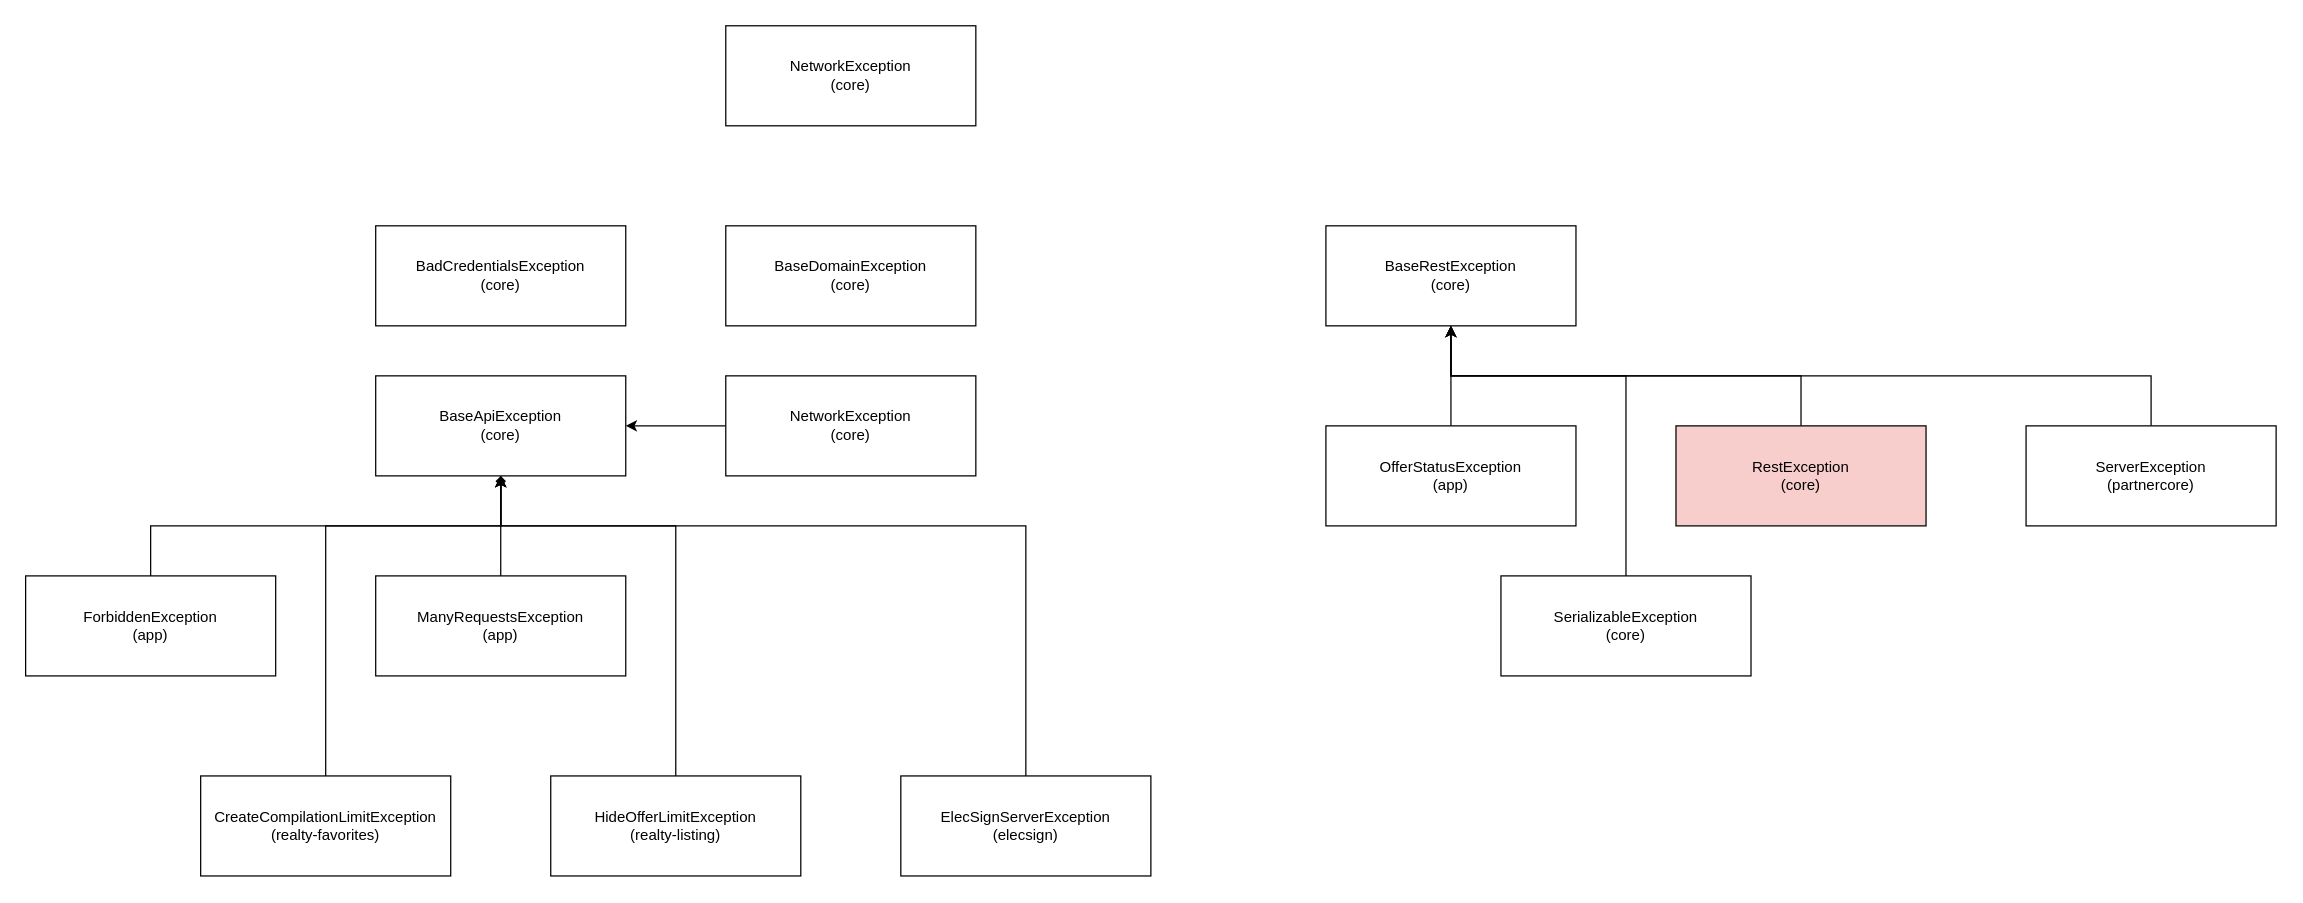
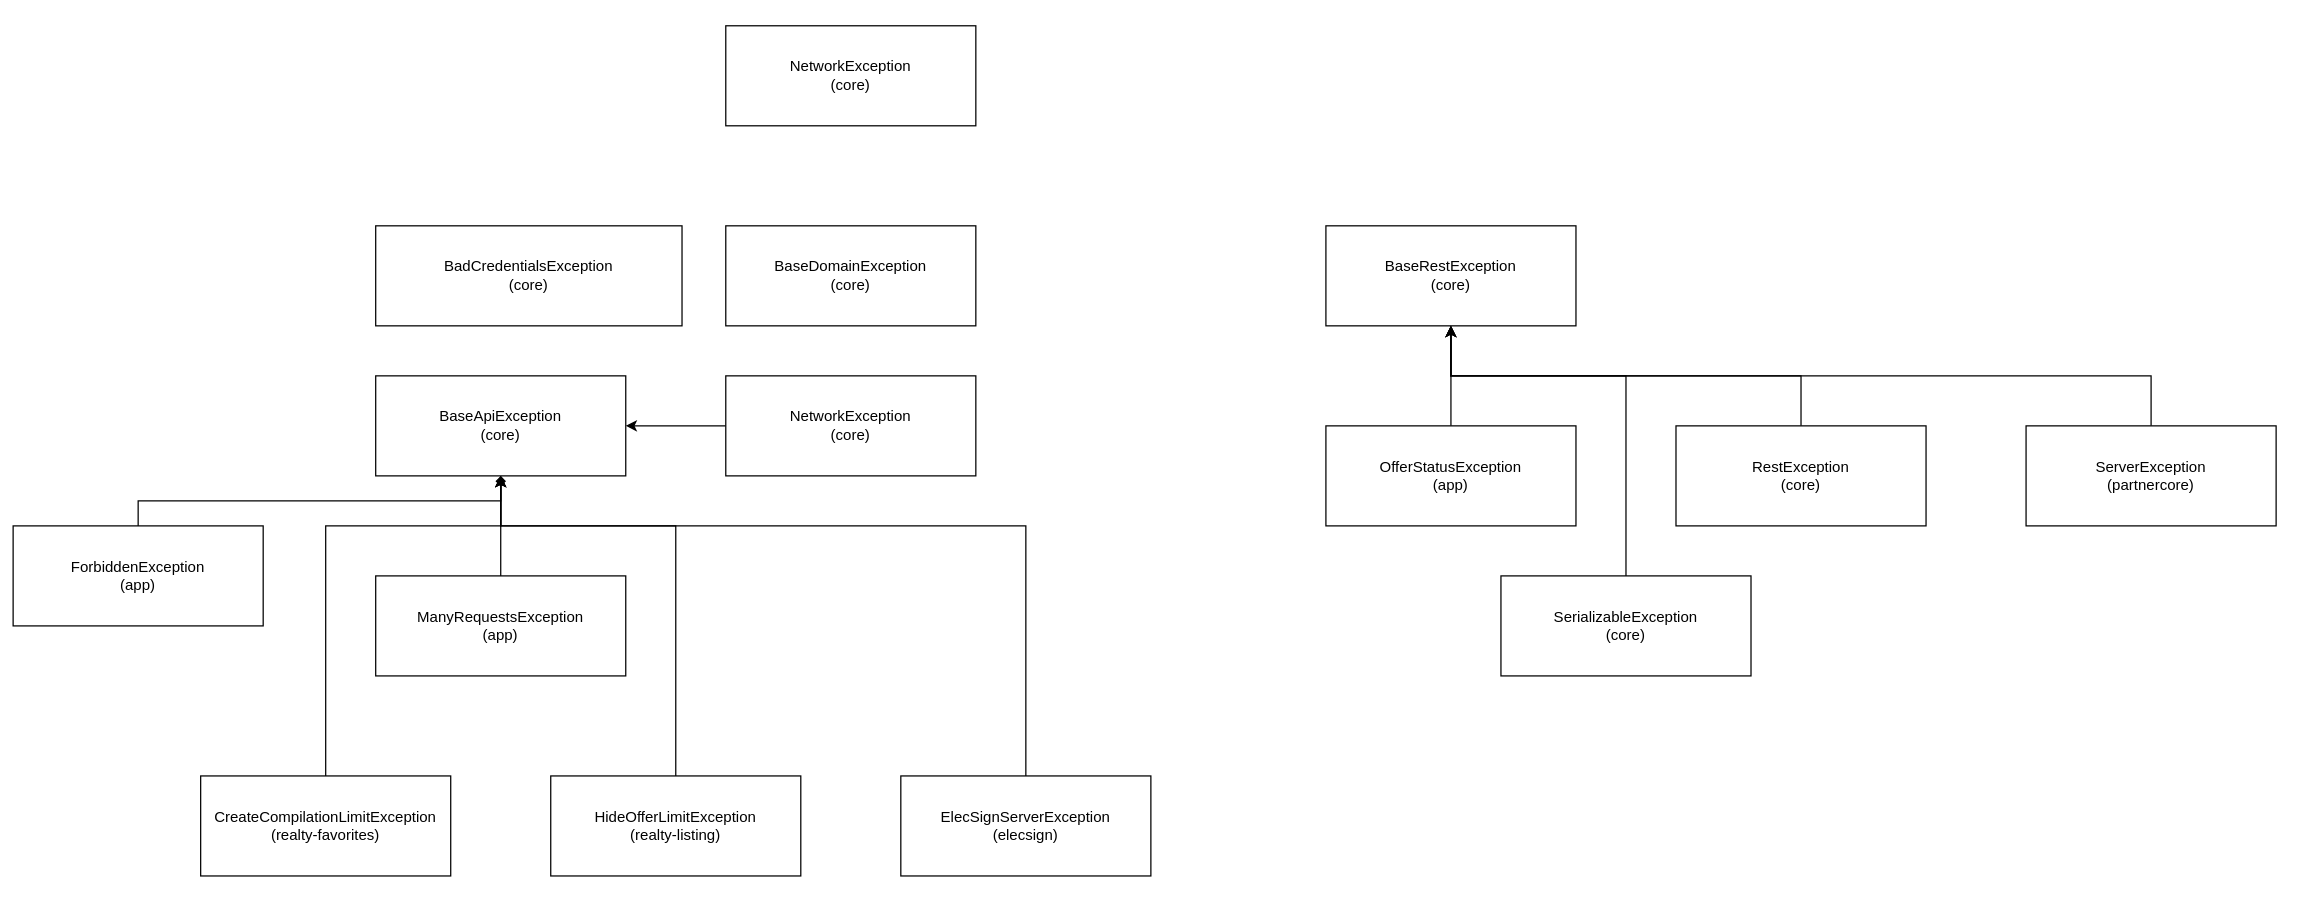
(501, 276) -> (529, 276)
(1801, 476) -> (1801, 476)
(151, 626) -> (138, 576)
